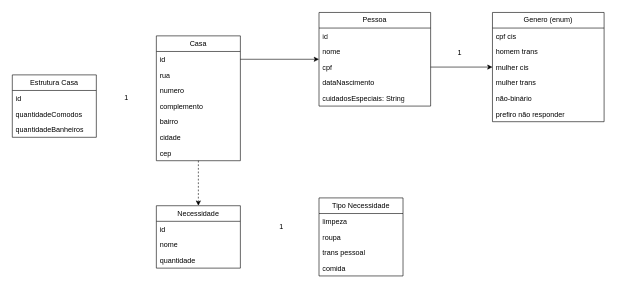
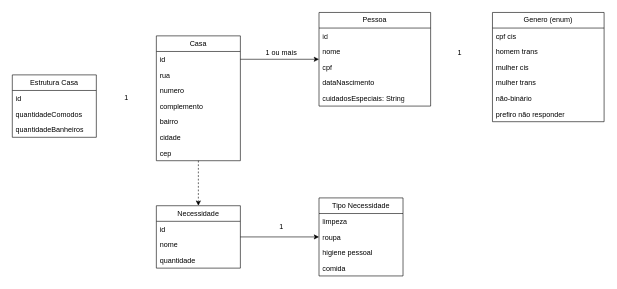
none -> (281, 53)
(486, 67) -> none
none -> (313, 237)
(347, 253) -> (349, 253)
